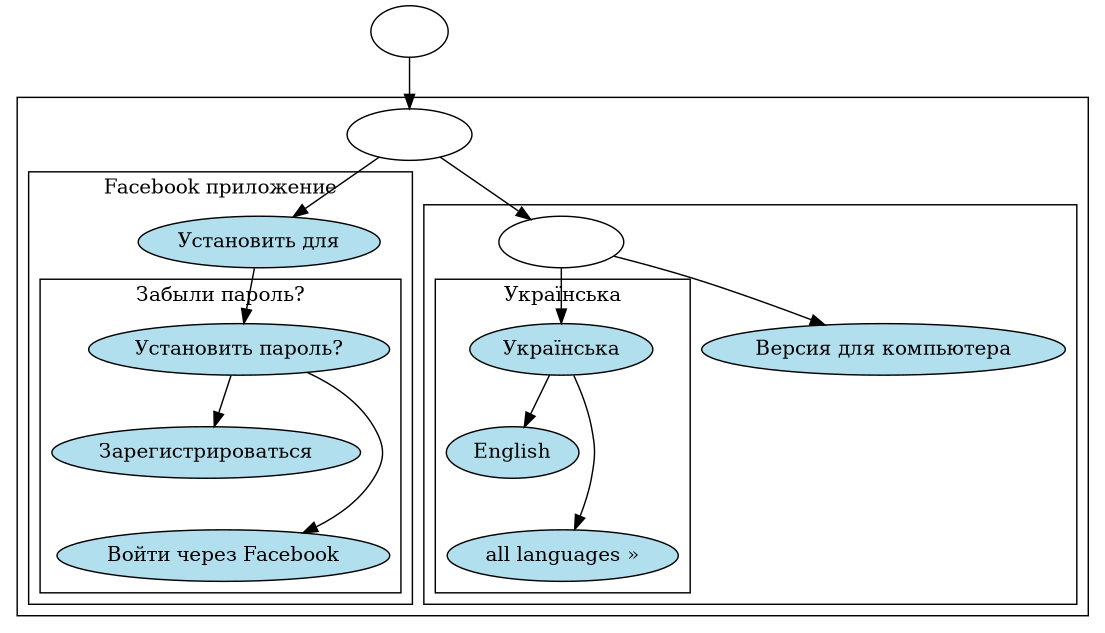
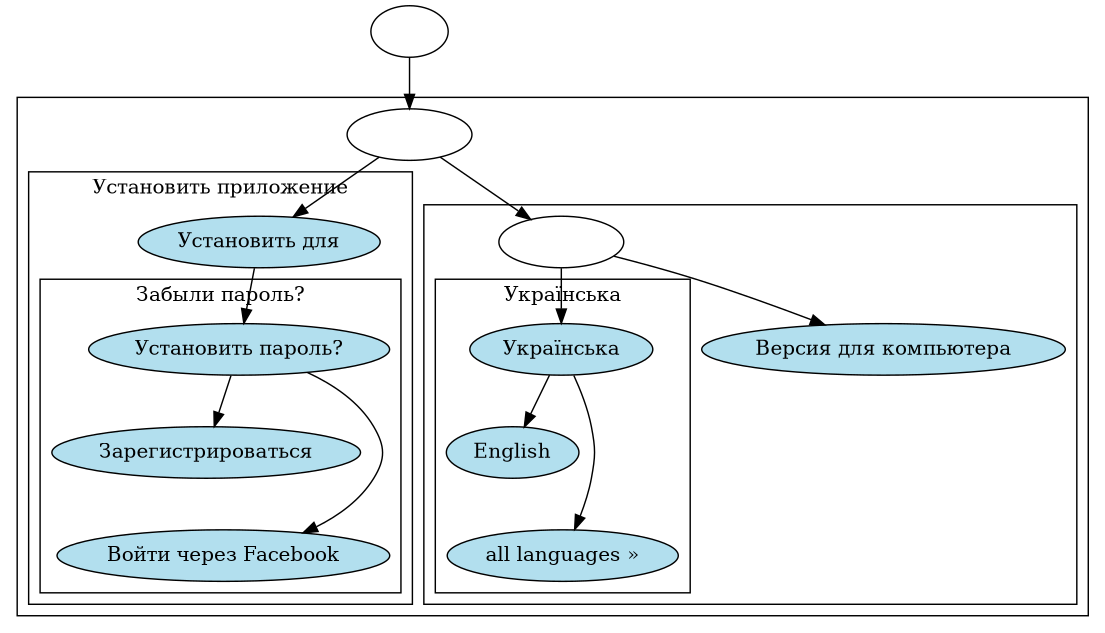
(221, 188) -> (221, 188)
